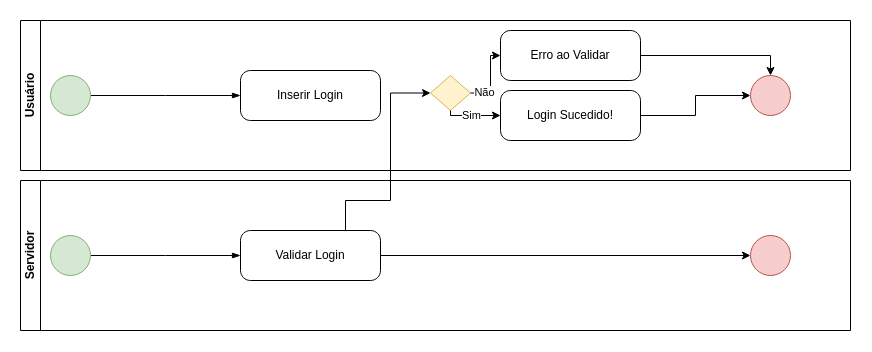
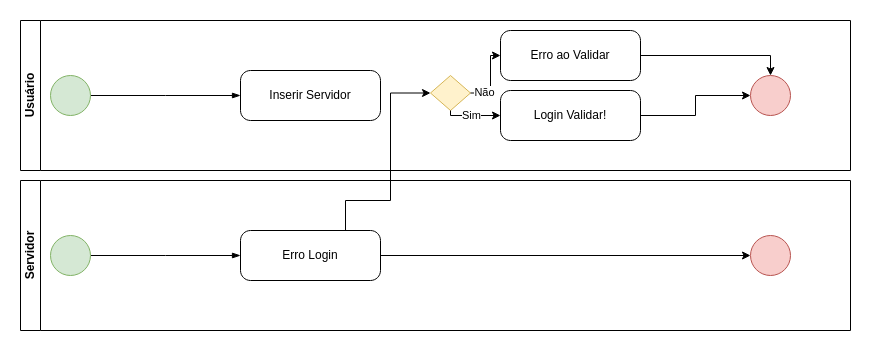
(311, 96) -> (311, 96)
(571, 116) -> (571, 116)
(311, 256) -> (311, 256)
